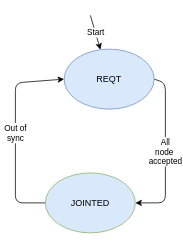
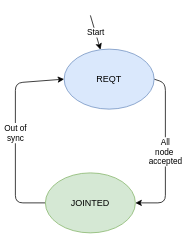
(90, 203) -> (90, 203)
